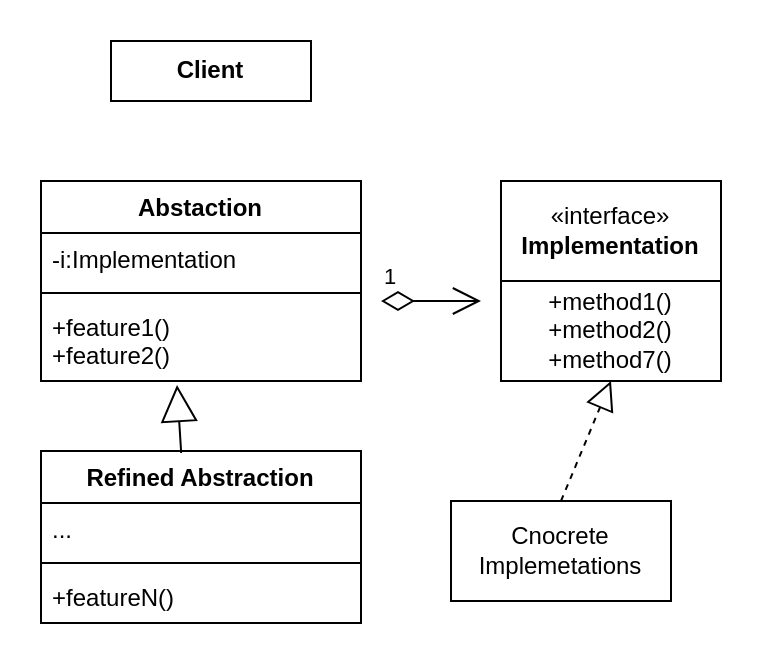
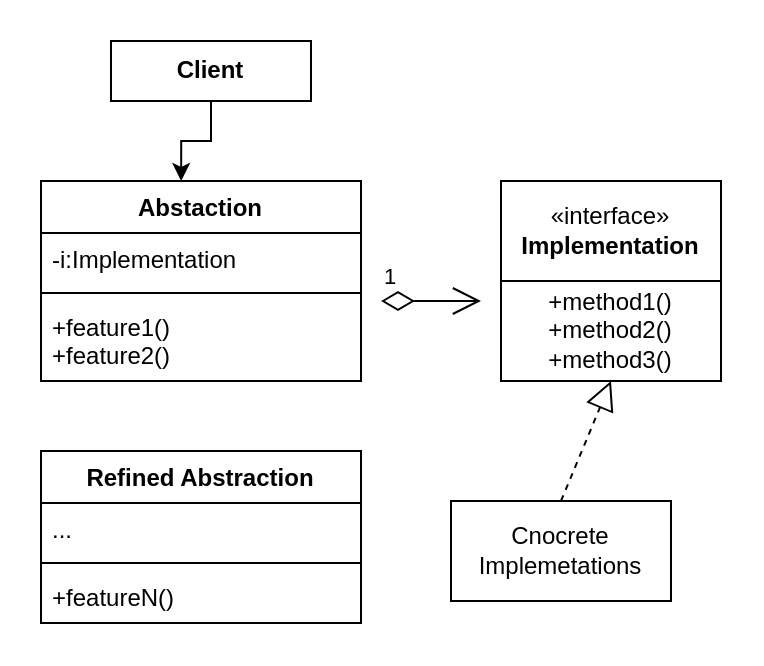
none -> (203, 141)
(611, 331) -> (611, 331)
(180, 438) -> none
